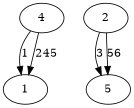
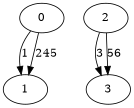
(42, 18) -> (42, 18)
(108, 89) -> (108, 89)
